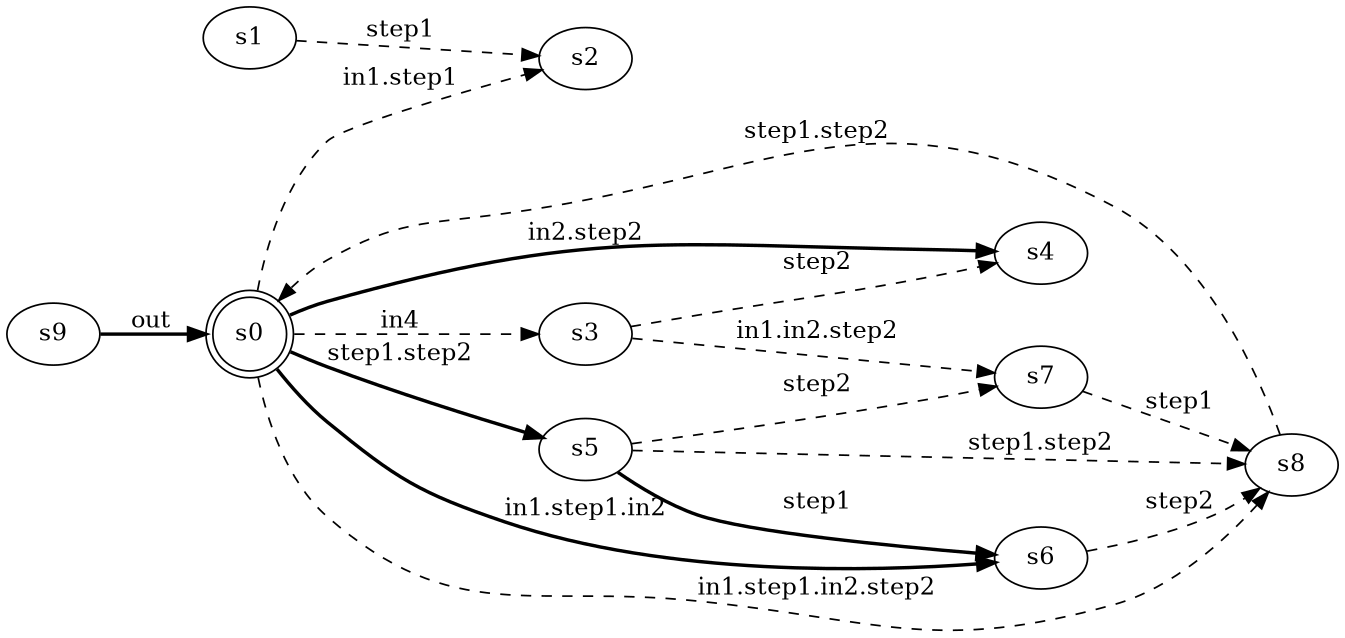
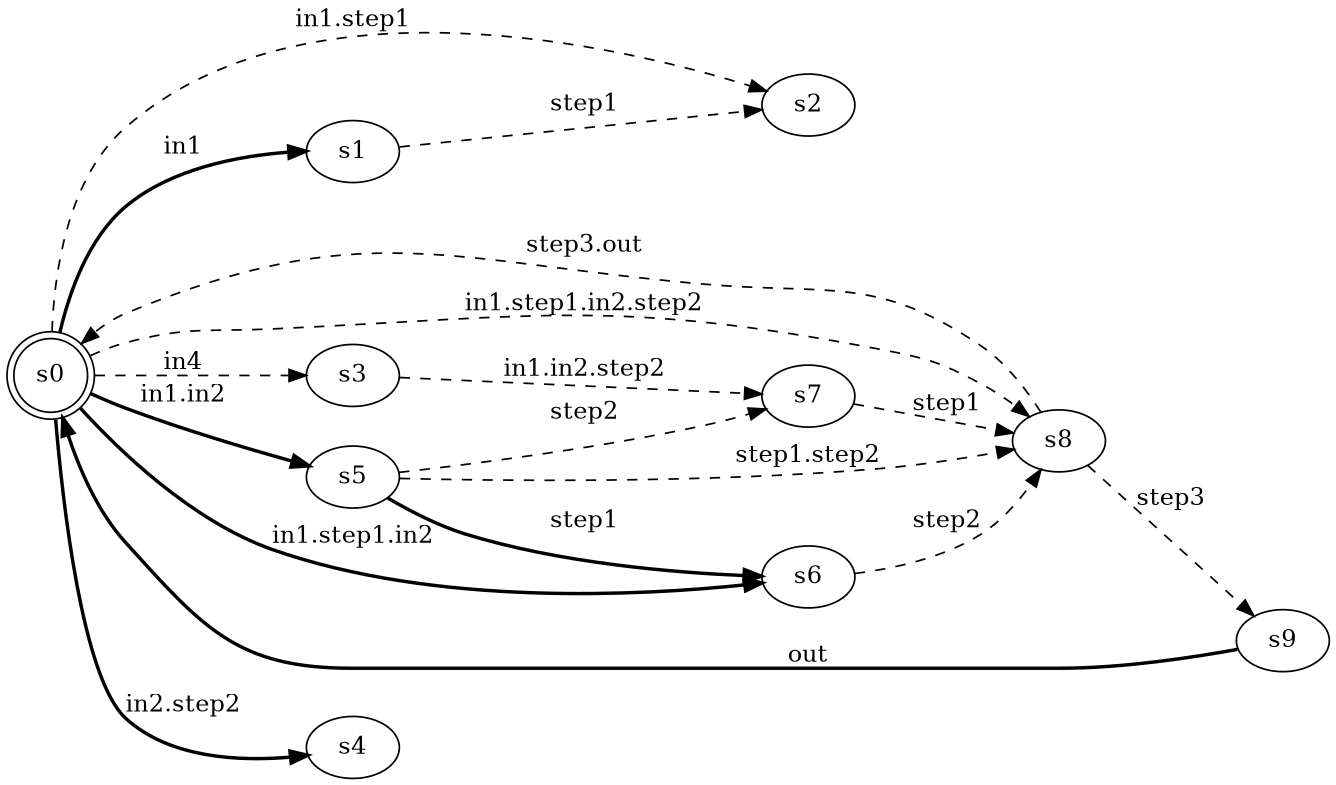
(817, 132) -> (585, 245)
none -> (138, 198)
(805, 298) -> none
(400, 354) -> (183, 395)
none -> (1164, 535)
